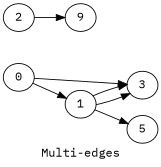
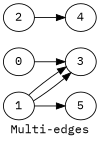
(81, 18) -> (81, 18)
(46, 89) -> none
